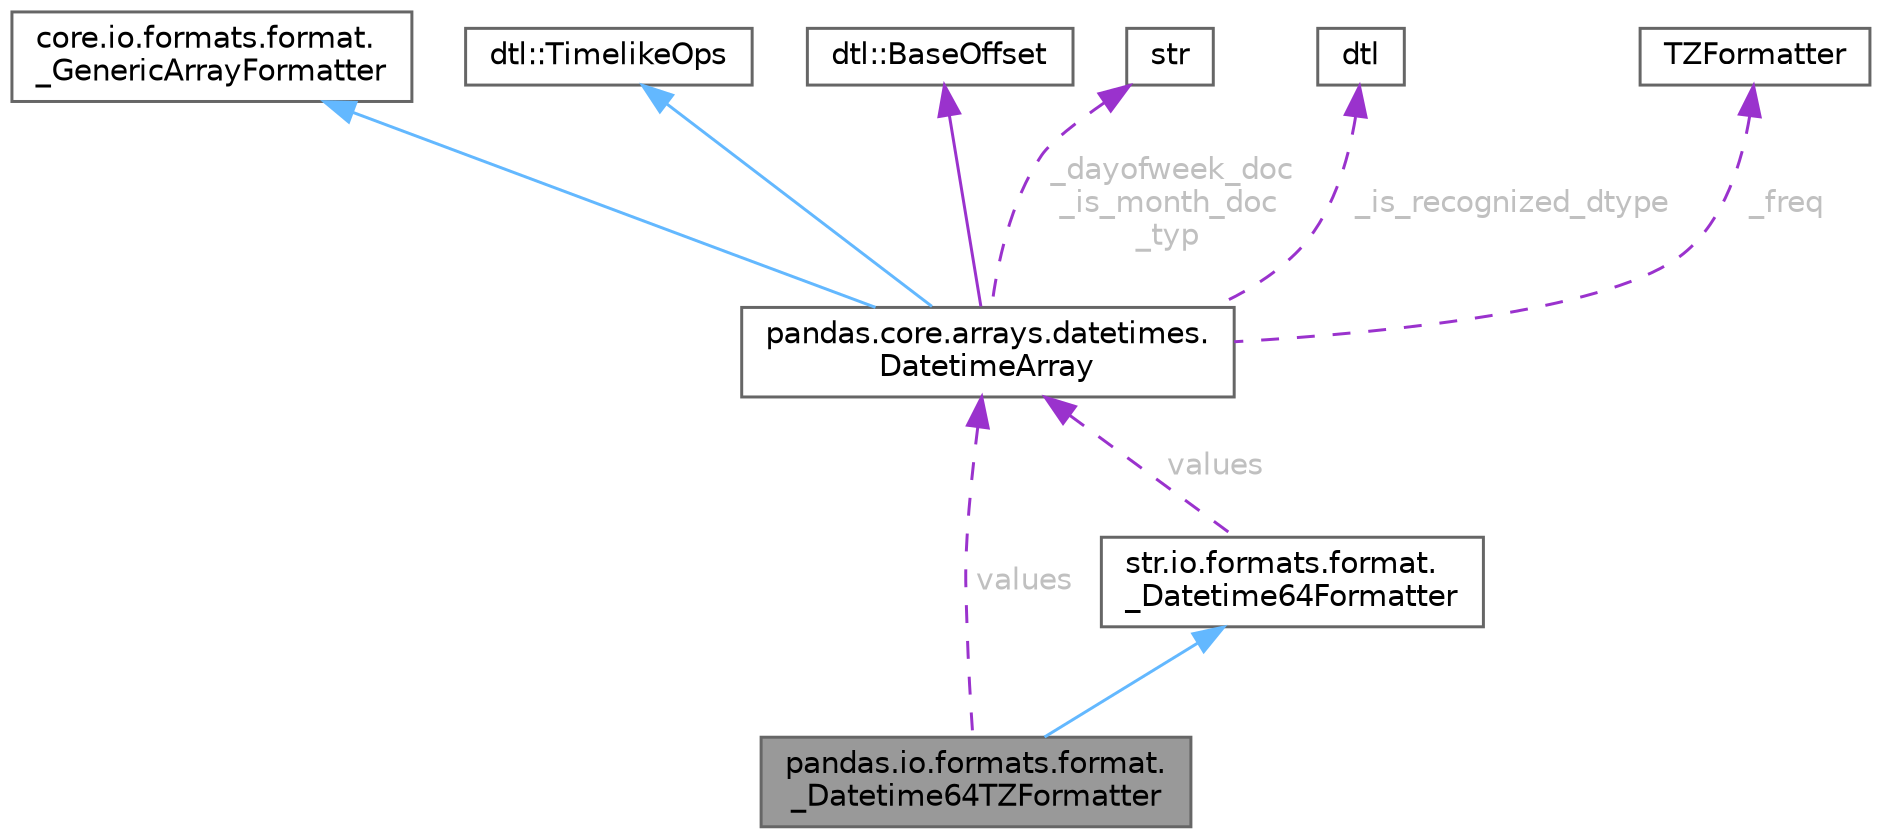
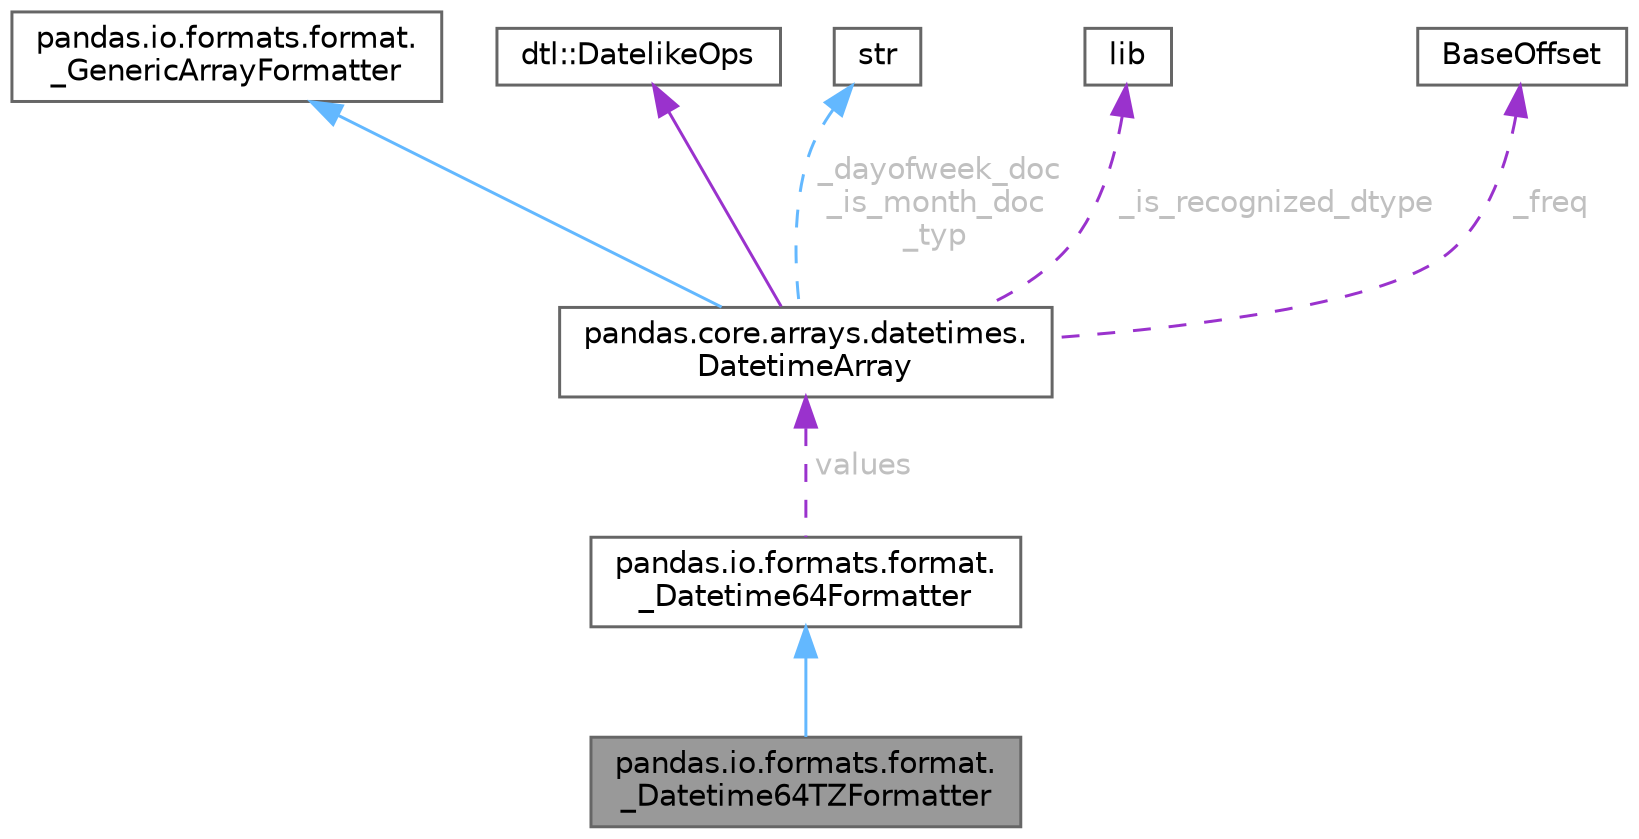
(212, 57) -> (227, 57)
(609, 57) -> none
(940, 57) -> (639, 57)
(1361, 57) -> (1128, 57)
(1755, 57) -> (1522, 57)
(1023, 190) -> (799, 205)
(966, 581) -> none
(1292, 582) -> (806, 582)
